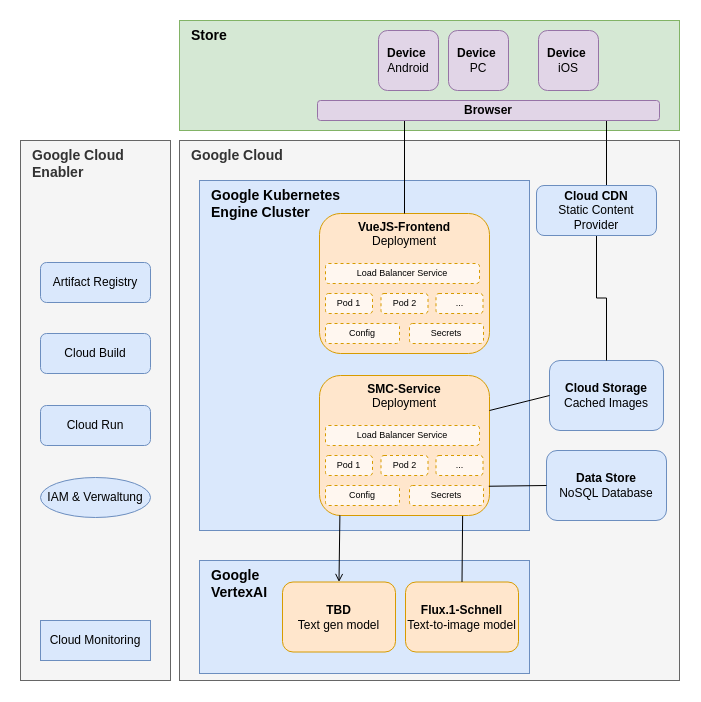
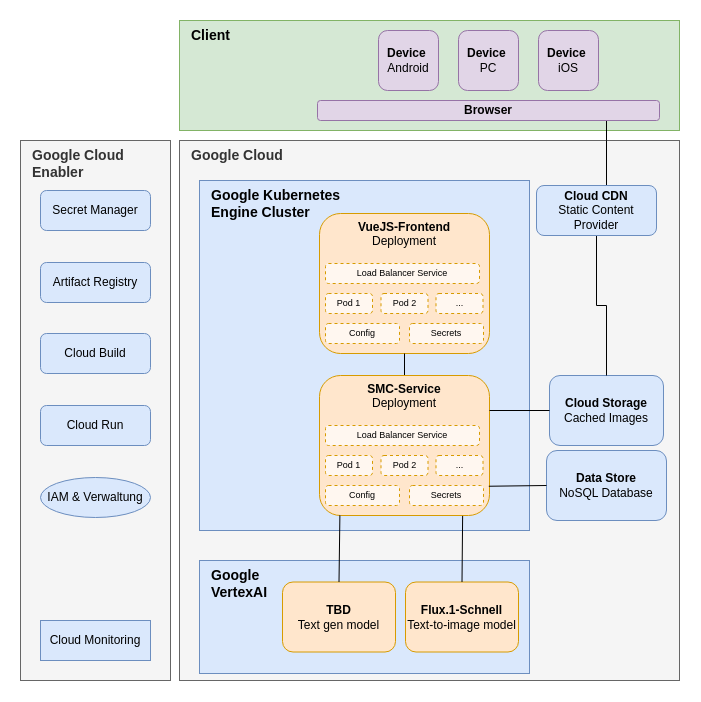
(211, 36) -> (211, 36)
(479, 61) -> (489, 61)
(405, 167) -> none
none -> (96, 211)
none -> (405, 365)
(607, 396) -> (607, 411)
(339, 576) -> (339, 576)
